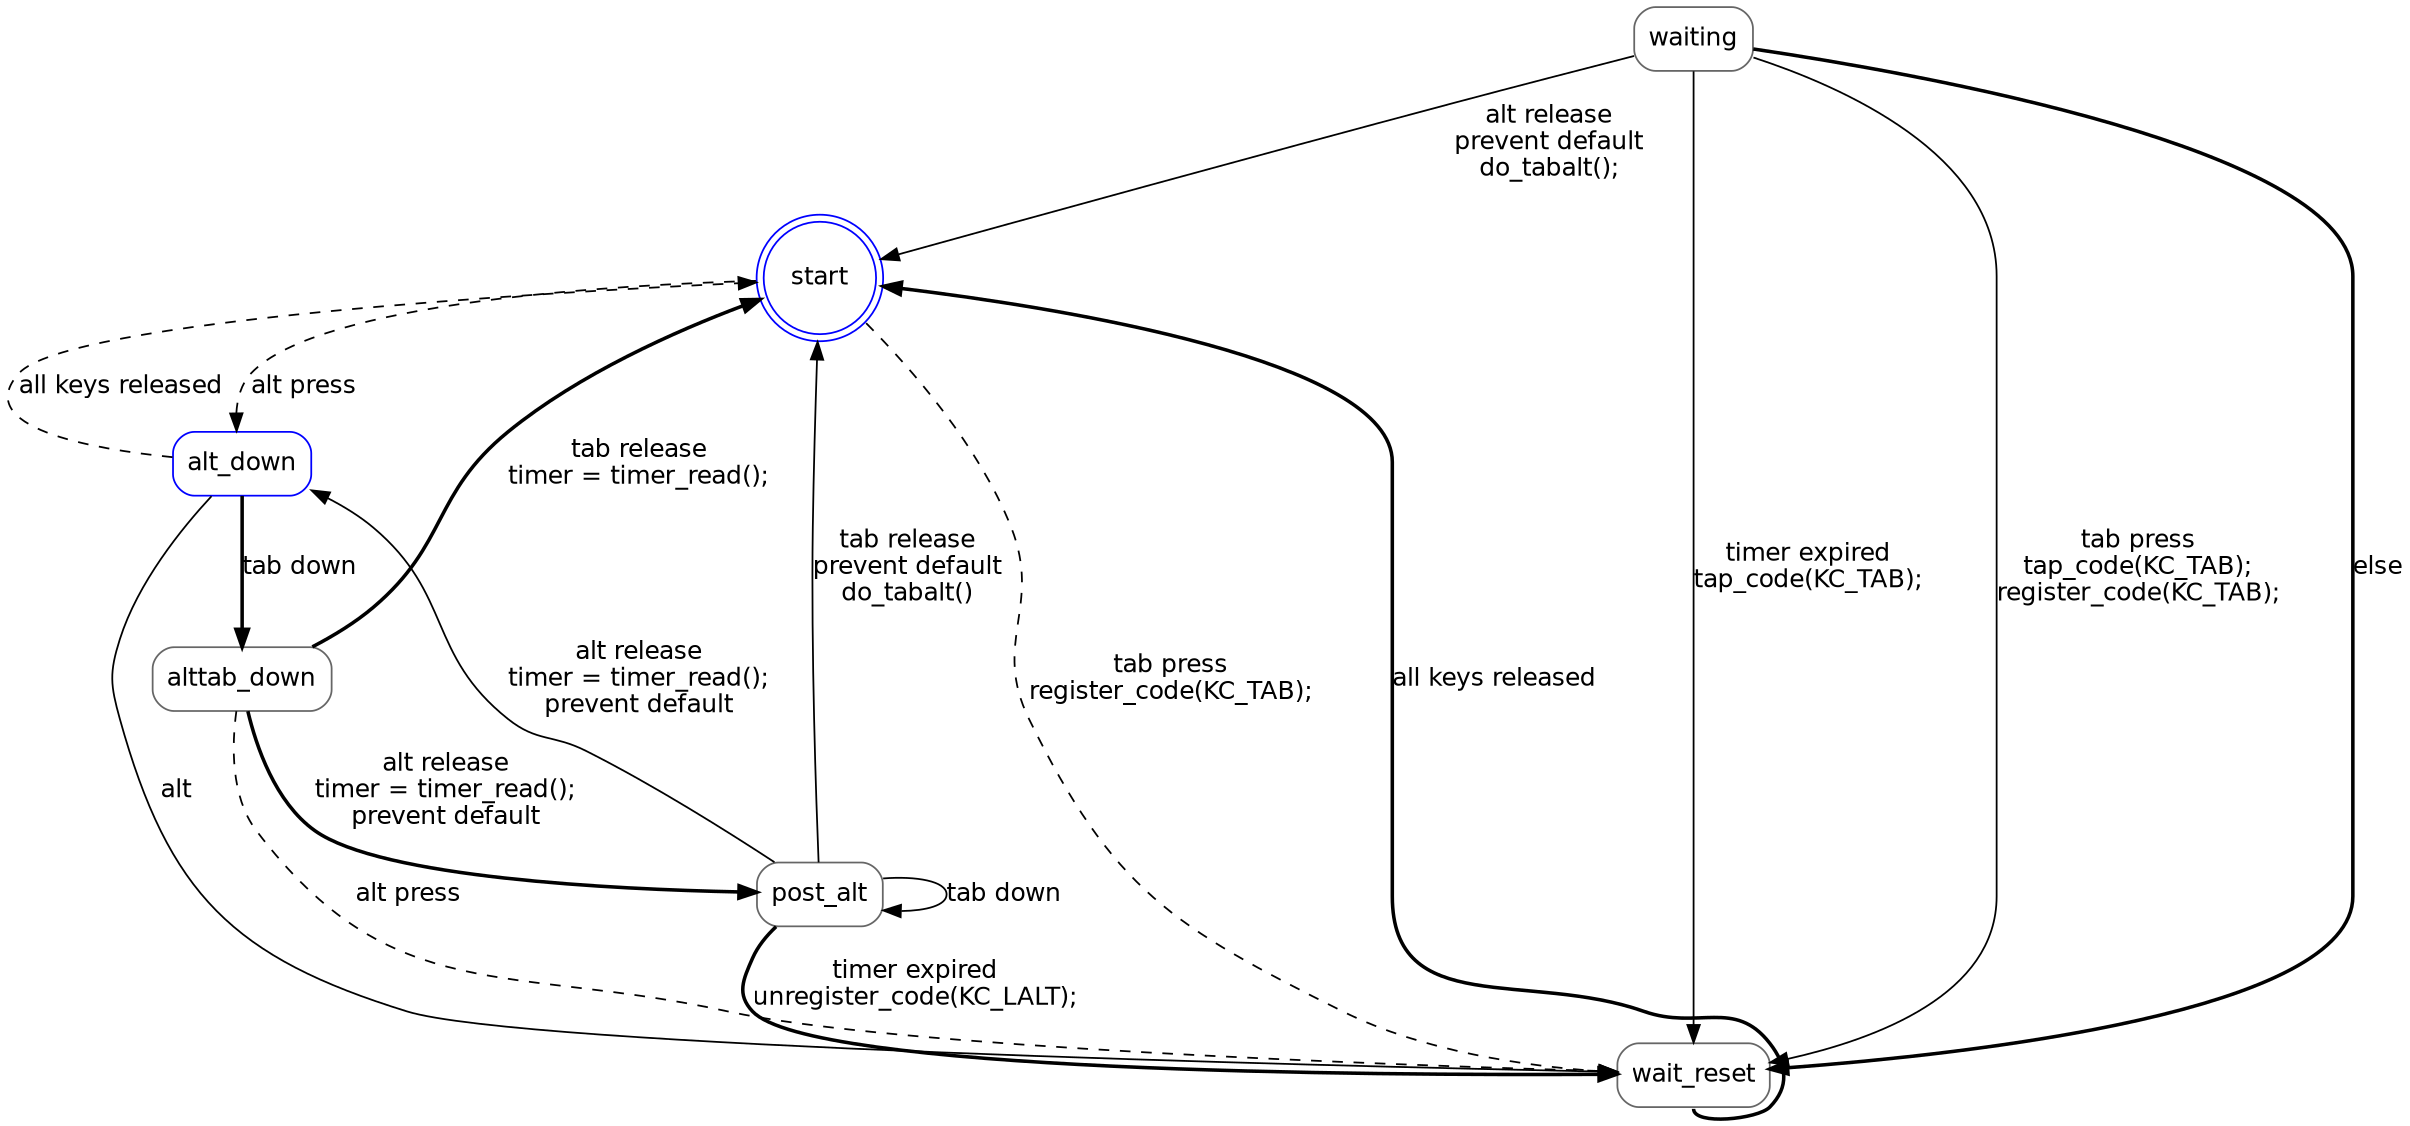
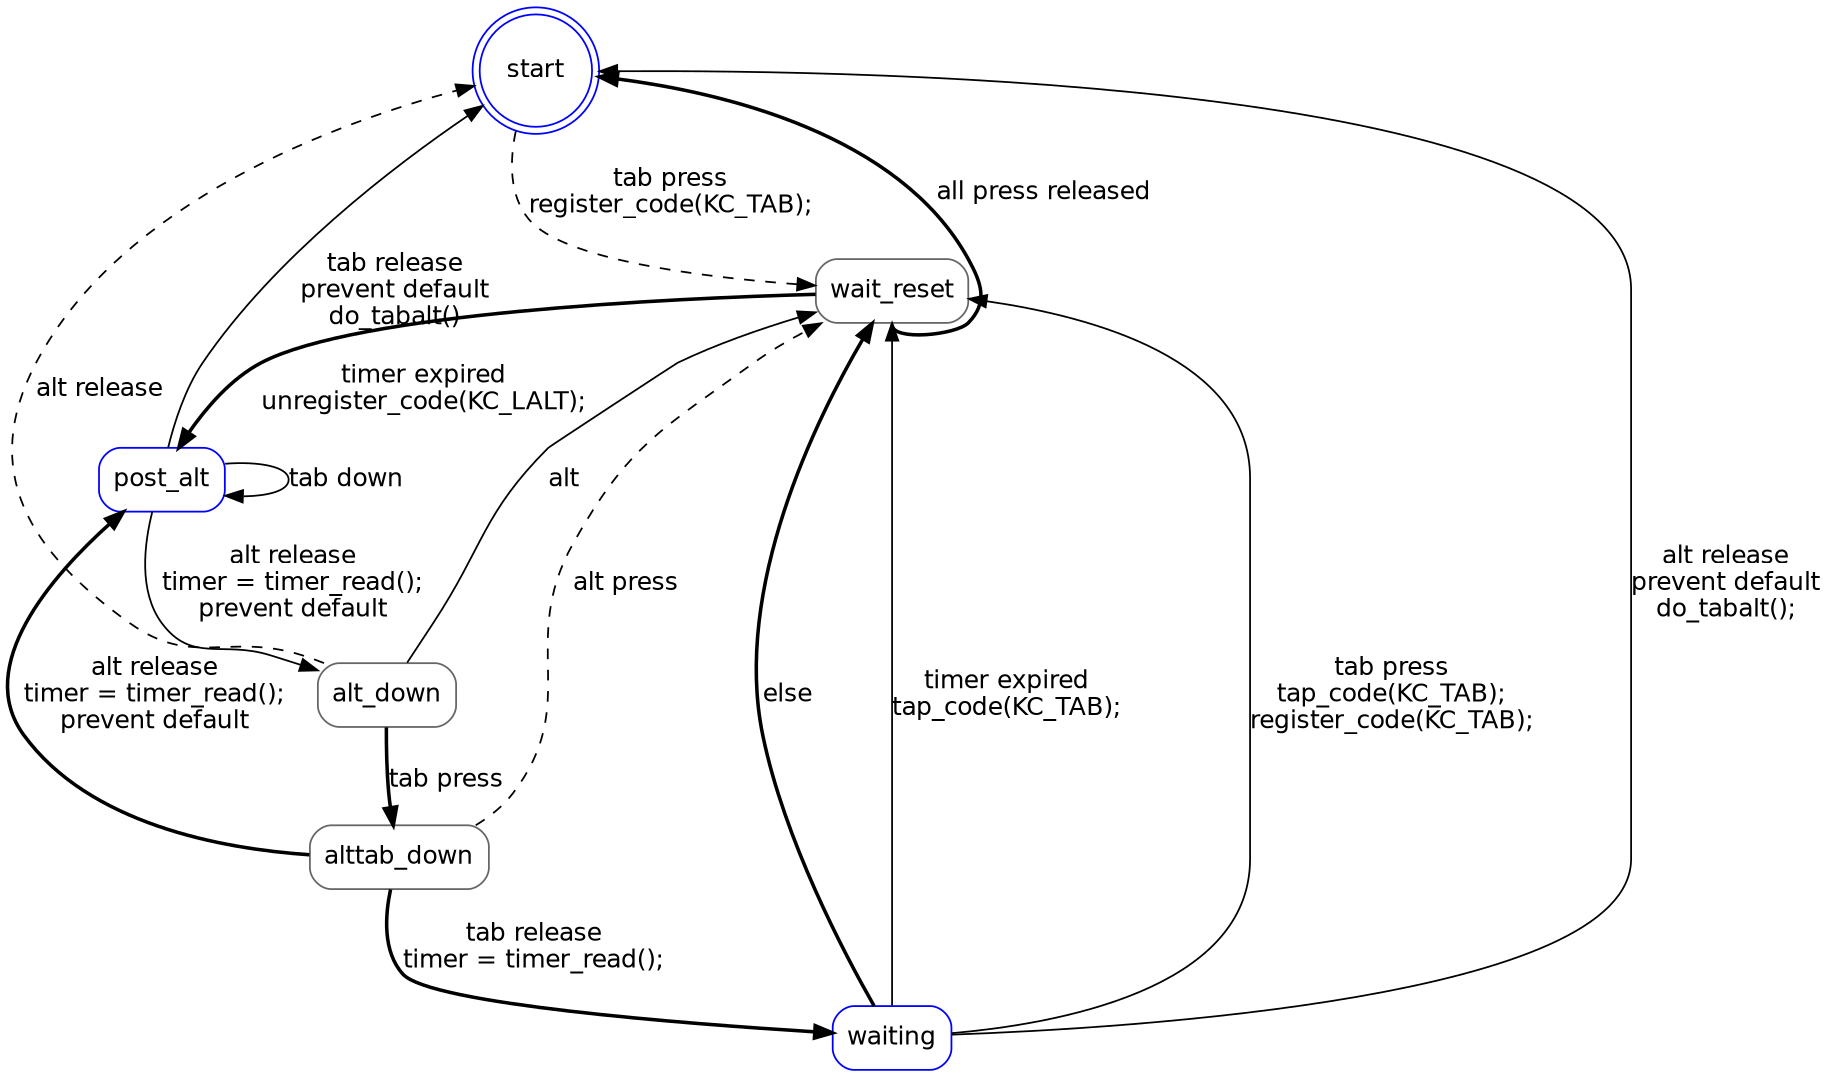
(1694, 39) -> (892, 1038)
(392, 317) -> none
(121, 387) -> (100, 389)
(498, 441) -> (562, 1010)
(242, 464) -> (387, 695)
(300, 567) -> (446, 780)
(1494, 679) -> (1044, 193)
(820, 894) -> (162, 480)
(1124, 1067) -> (485, 315)
